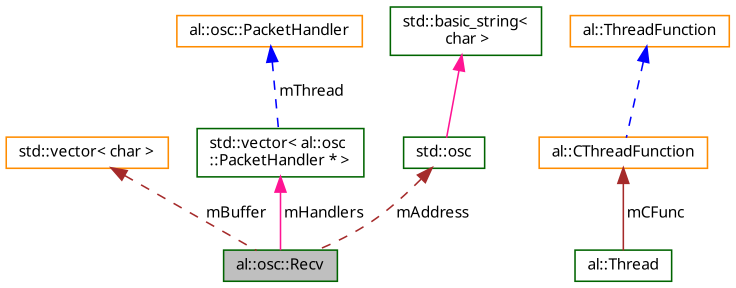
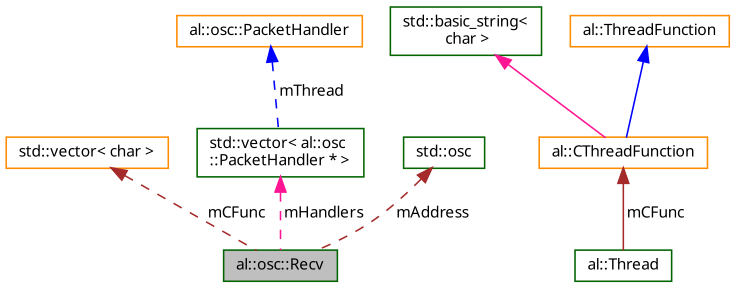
(635, 100) -> (635, 100)
(453, 104) -> (557, 101)
(235, 213) -> (235, 213)
(280, 221) -> (280, 221)
